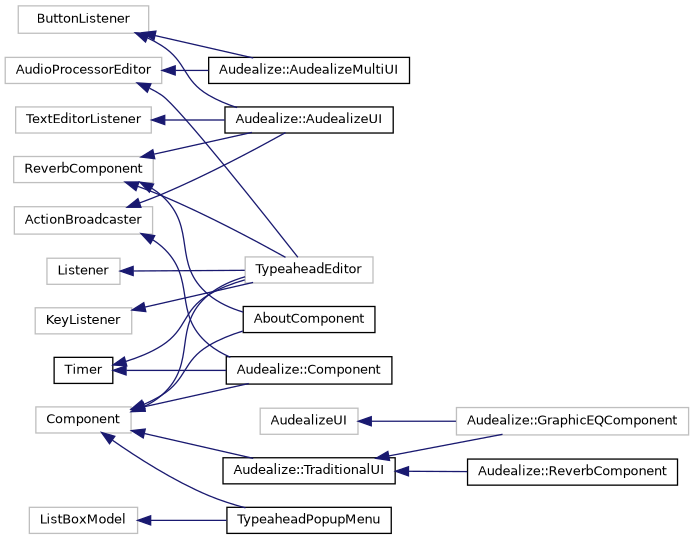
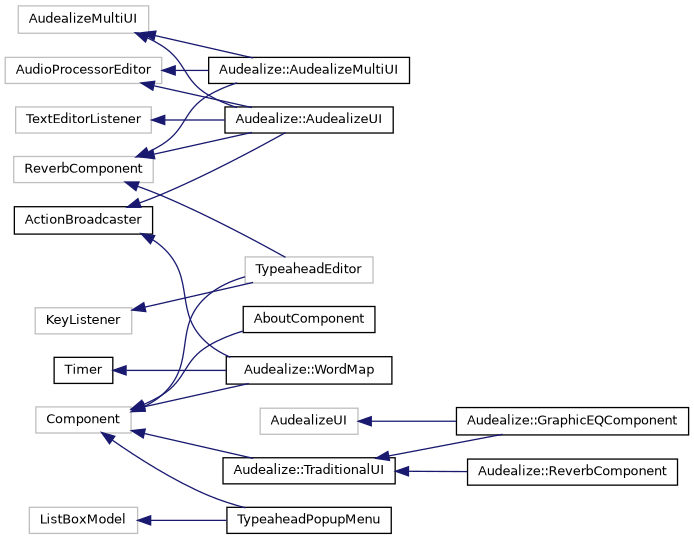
(83, 20) -> (83, 20)
(231, 173) -> (193, 95)
(83, 220) -> (83, 220)
(187, 259) -> (191, 111)
(83, 271) -> none
(179, 329) -> none
(309, 370) -> (309, 370)
(573, 421) -> (573, 421)
